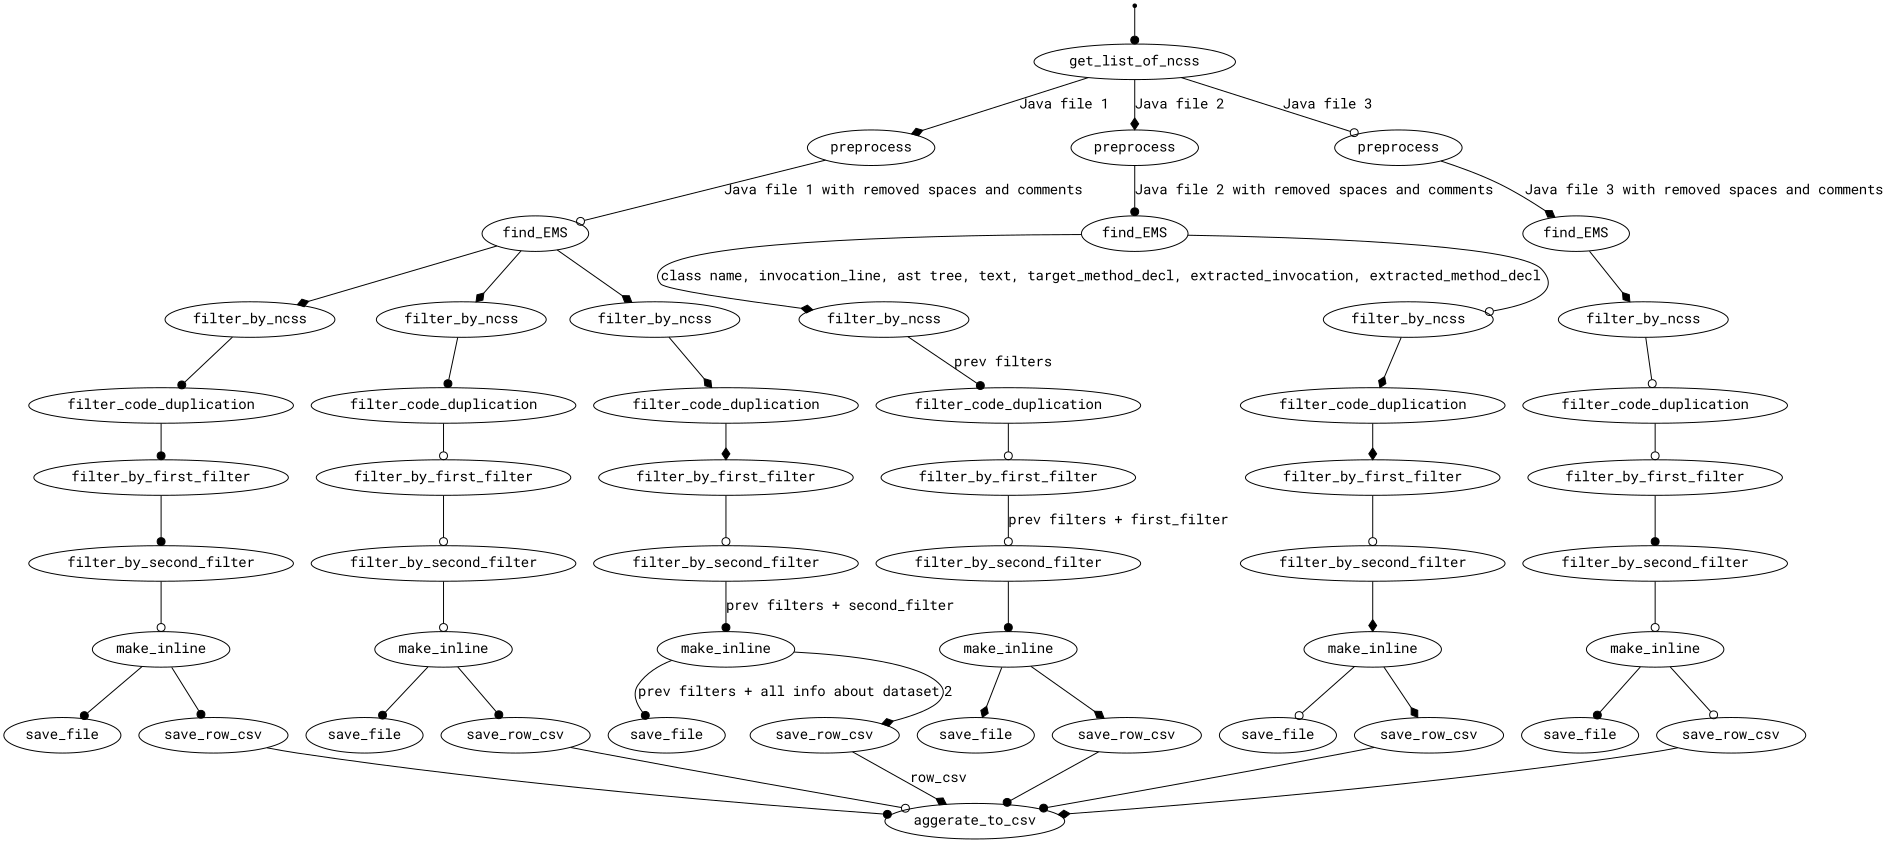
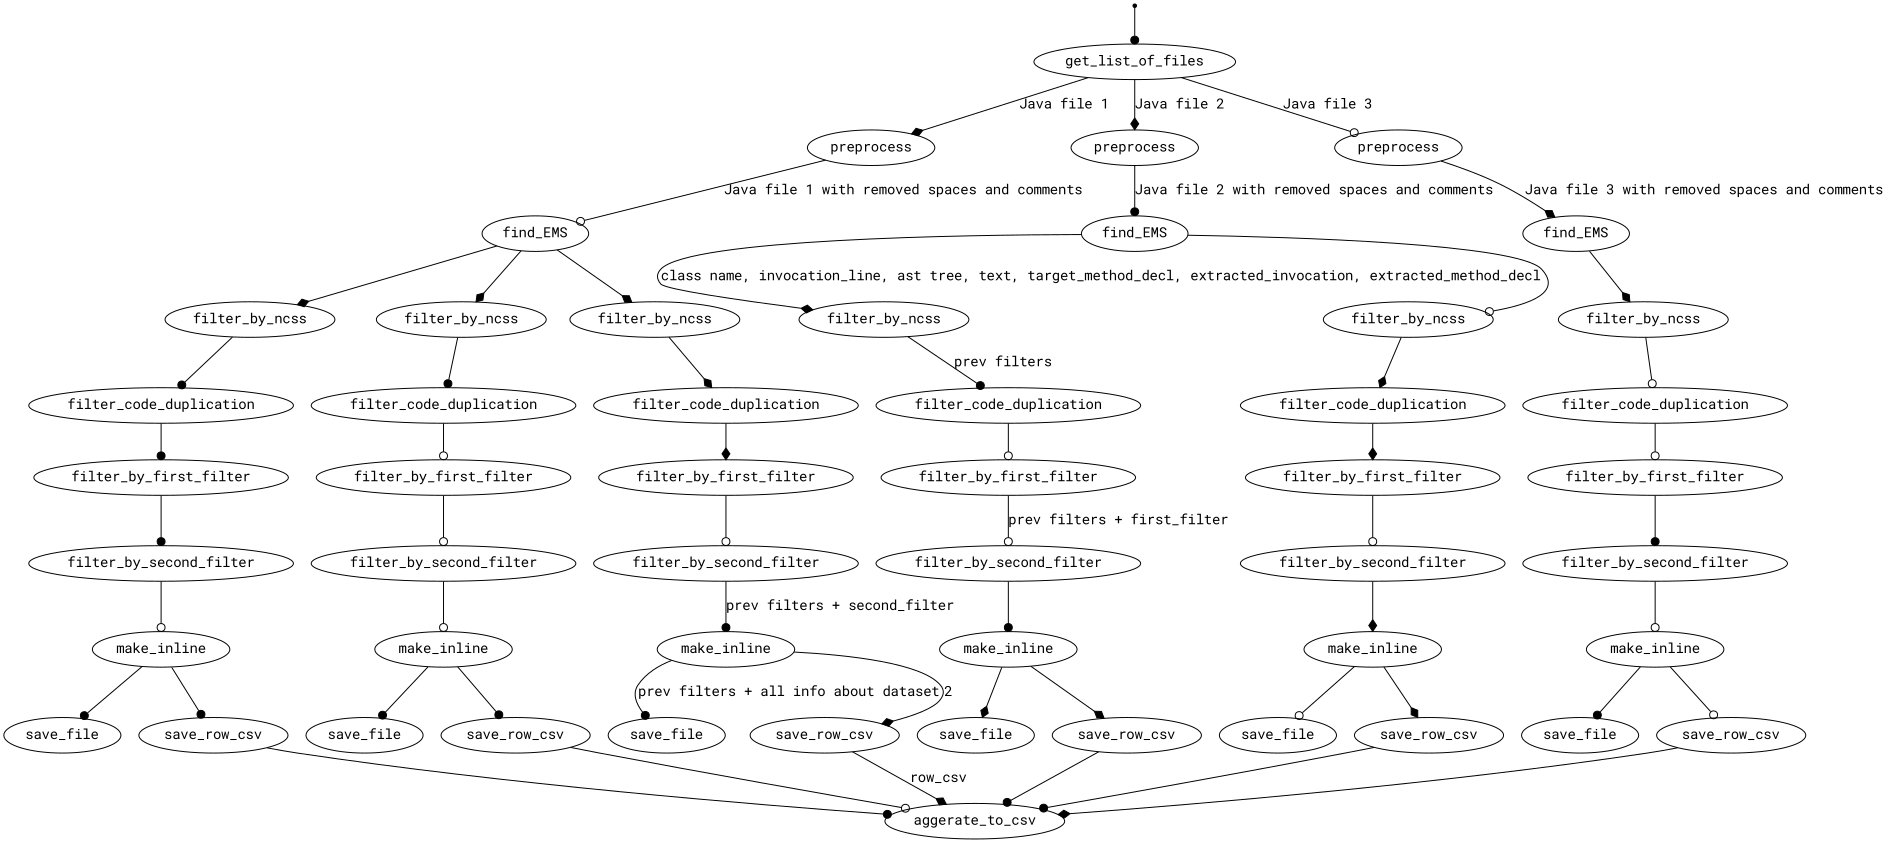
(1135, 62) -> (1135, 62)
